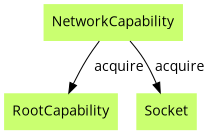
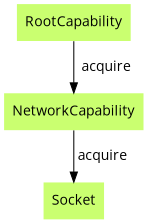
(85, 62) -> (74, 62)
